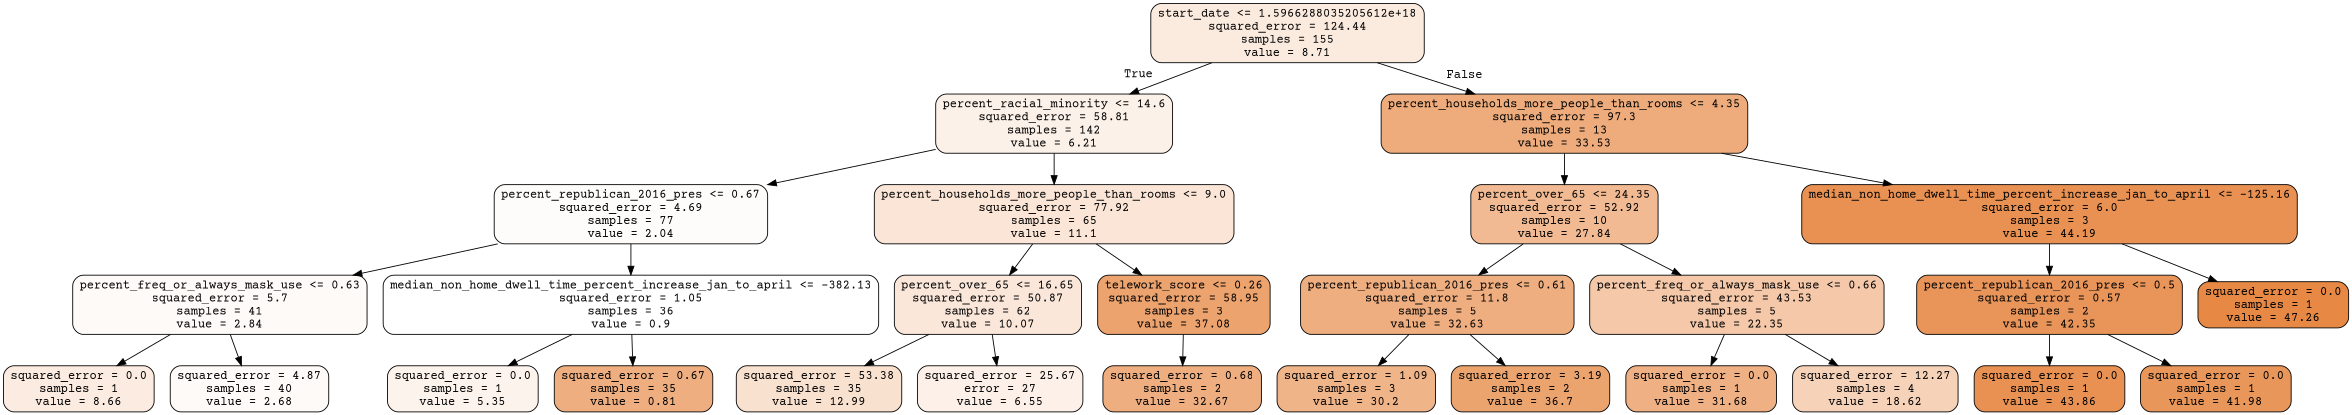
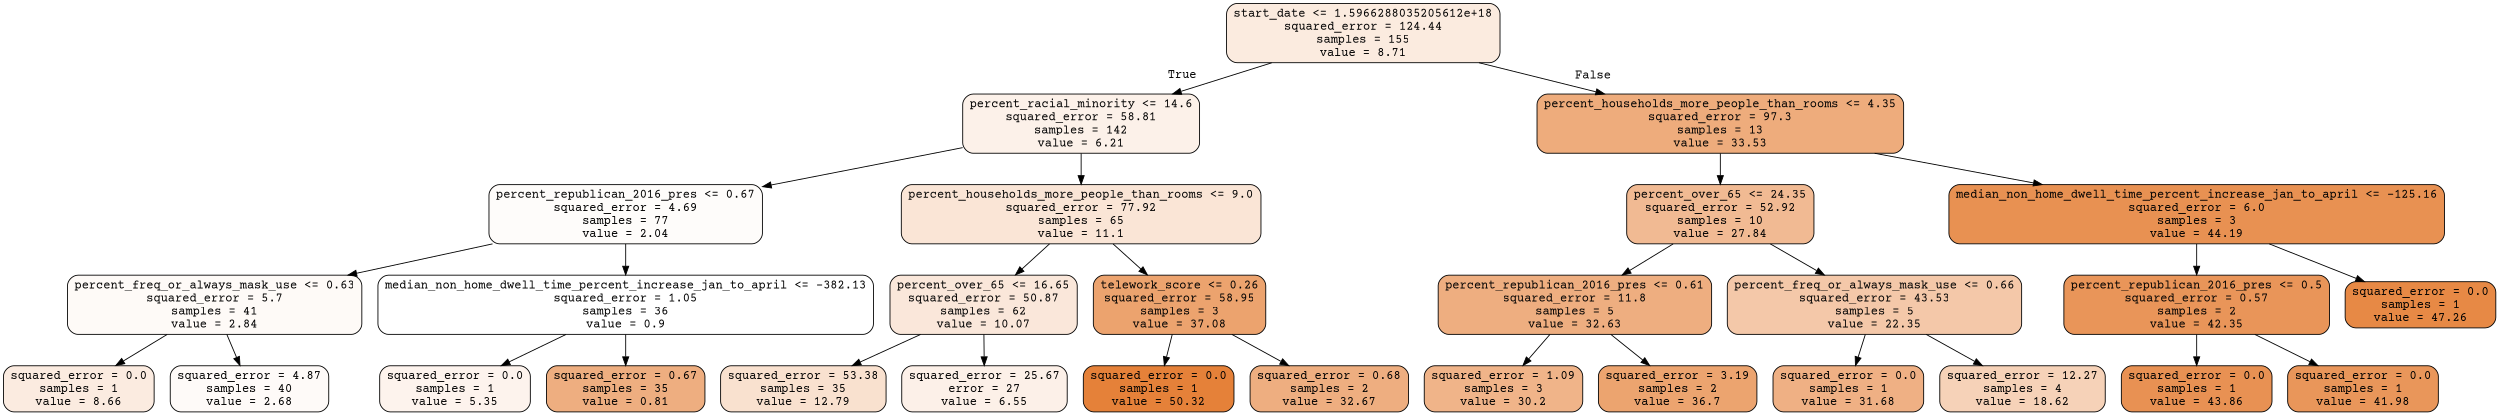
(819, 389) -> (803, 389)
none -> (1159, 389)
